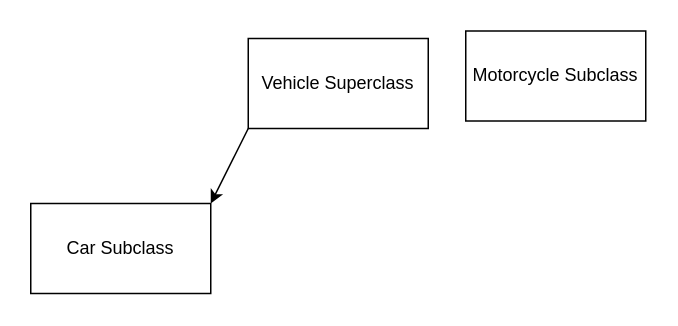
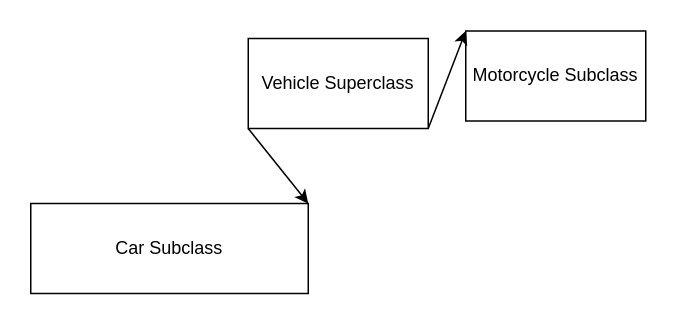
none -> (445, 84)
(121, 248) -> (170, 248)
